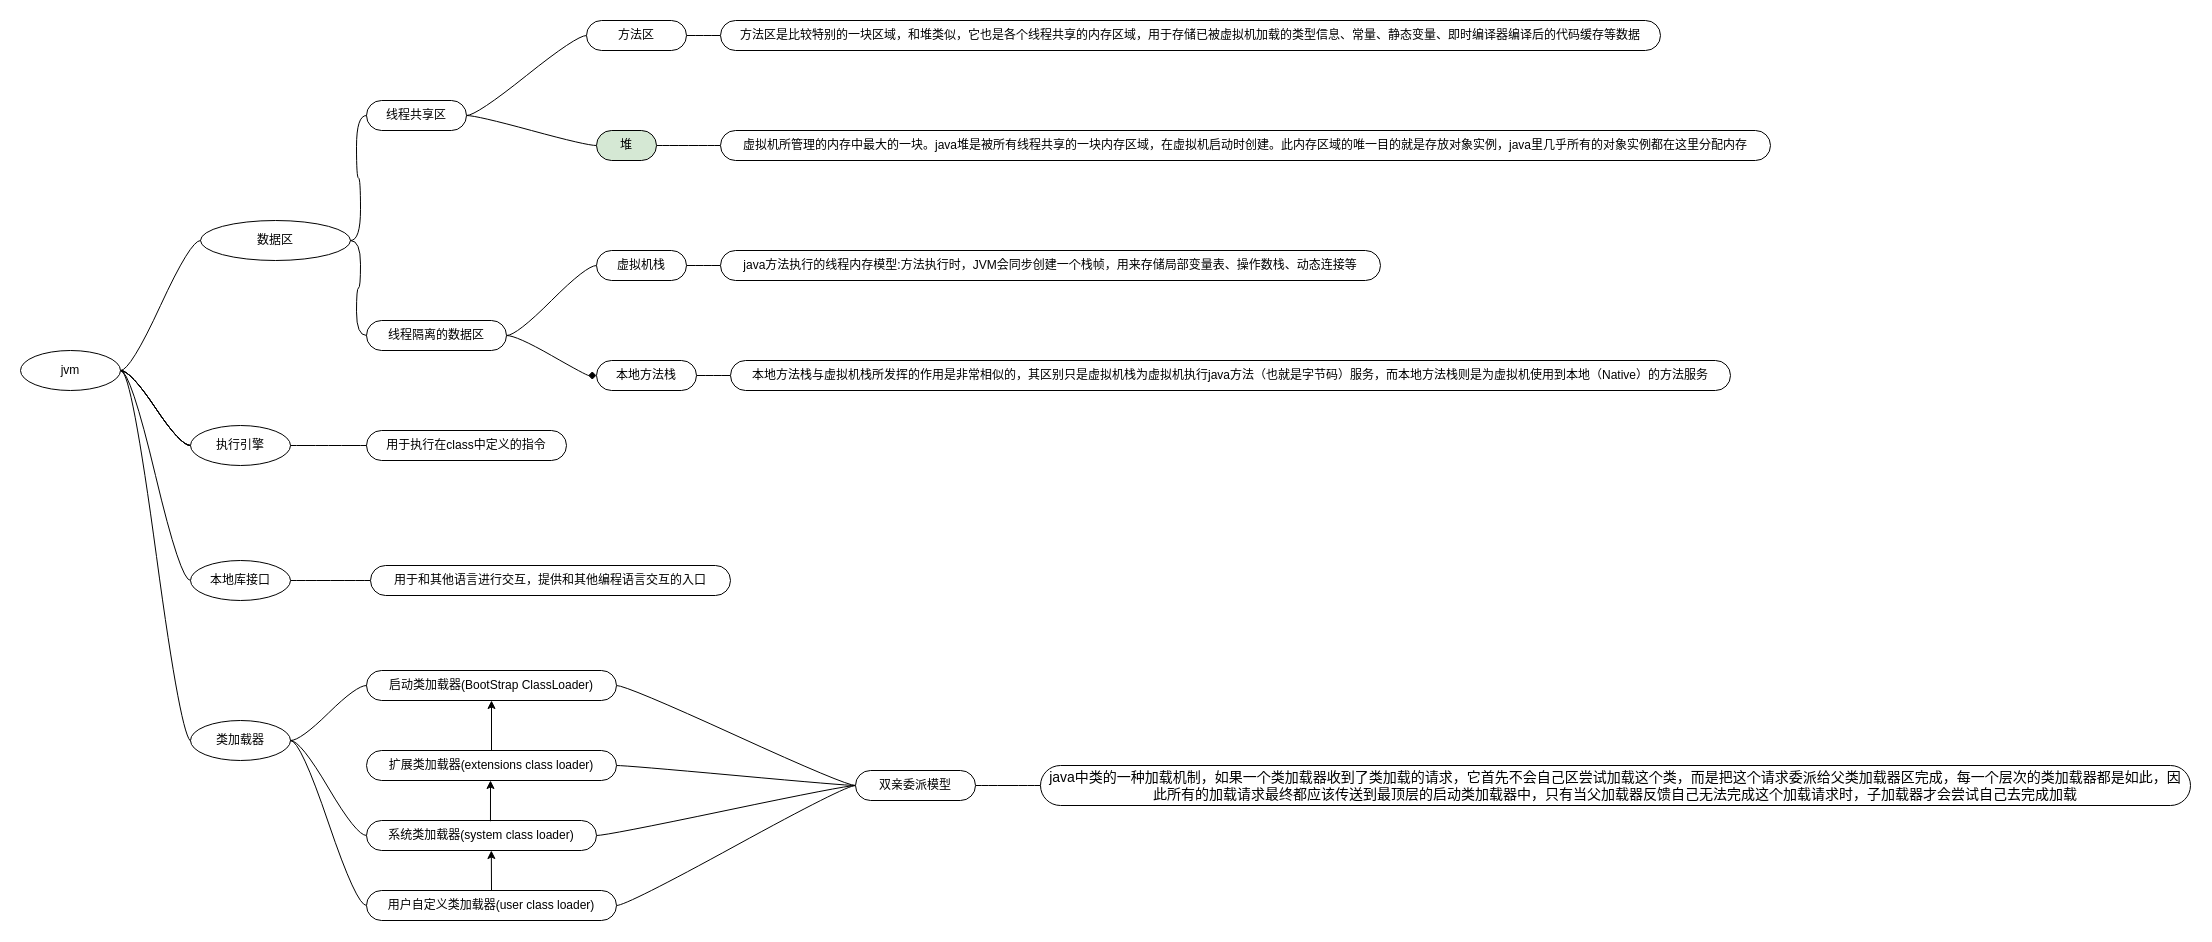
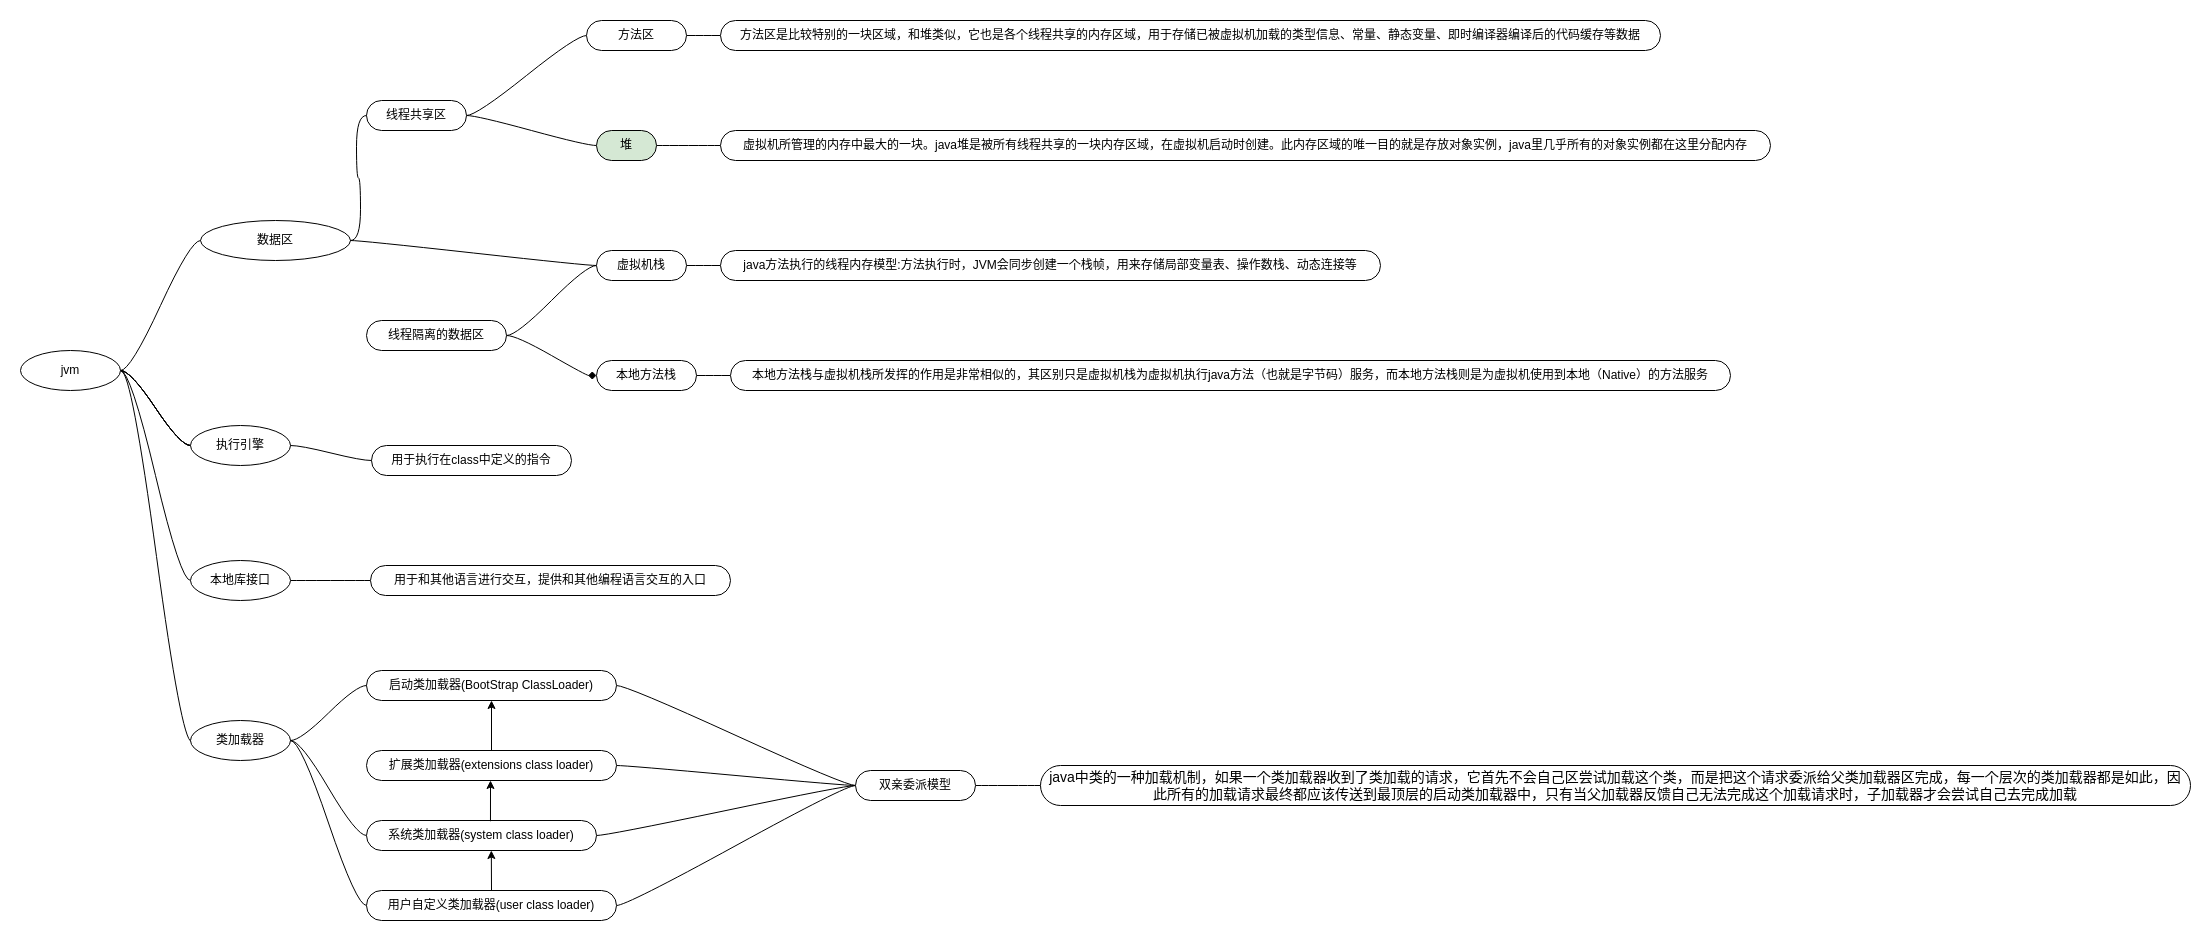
(358, 288) -> (470, 253)
(467, 446) -> (472, 461)
